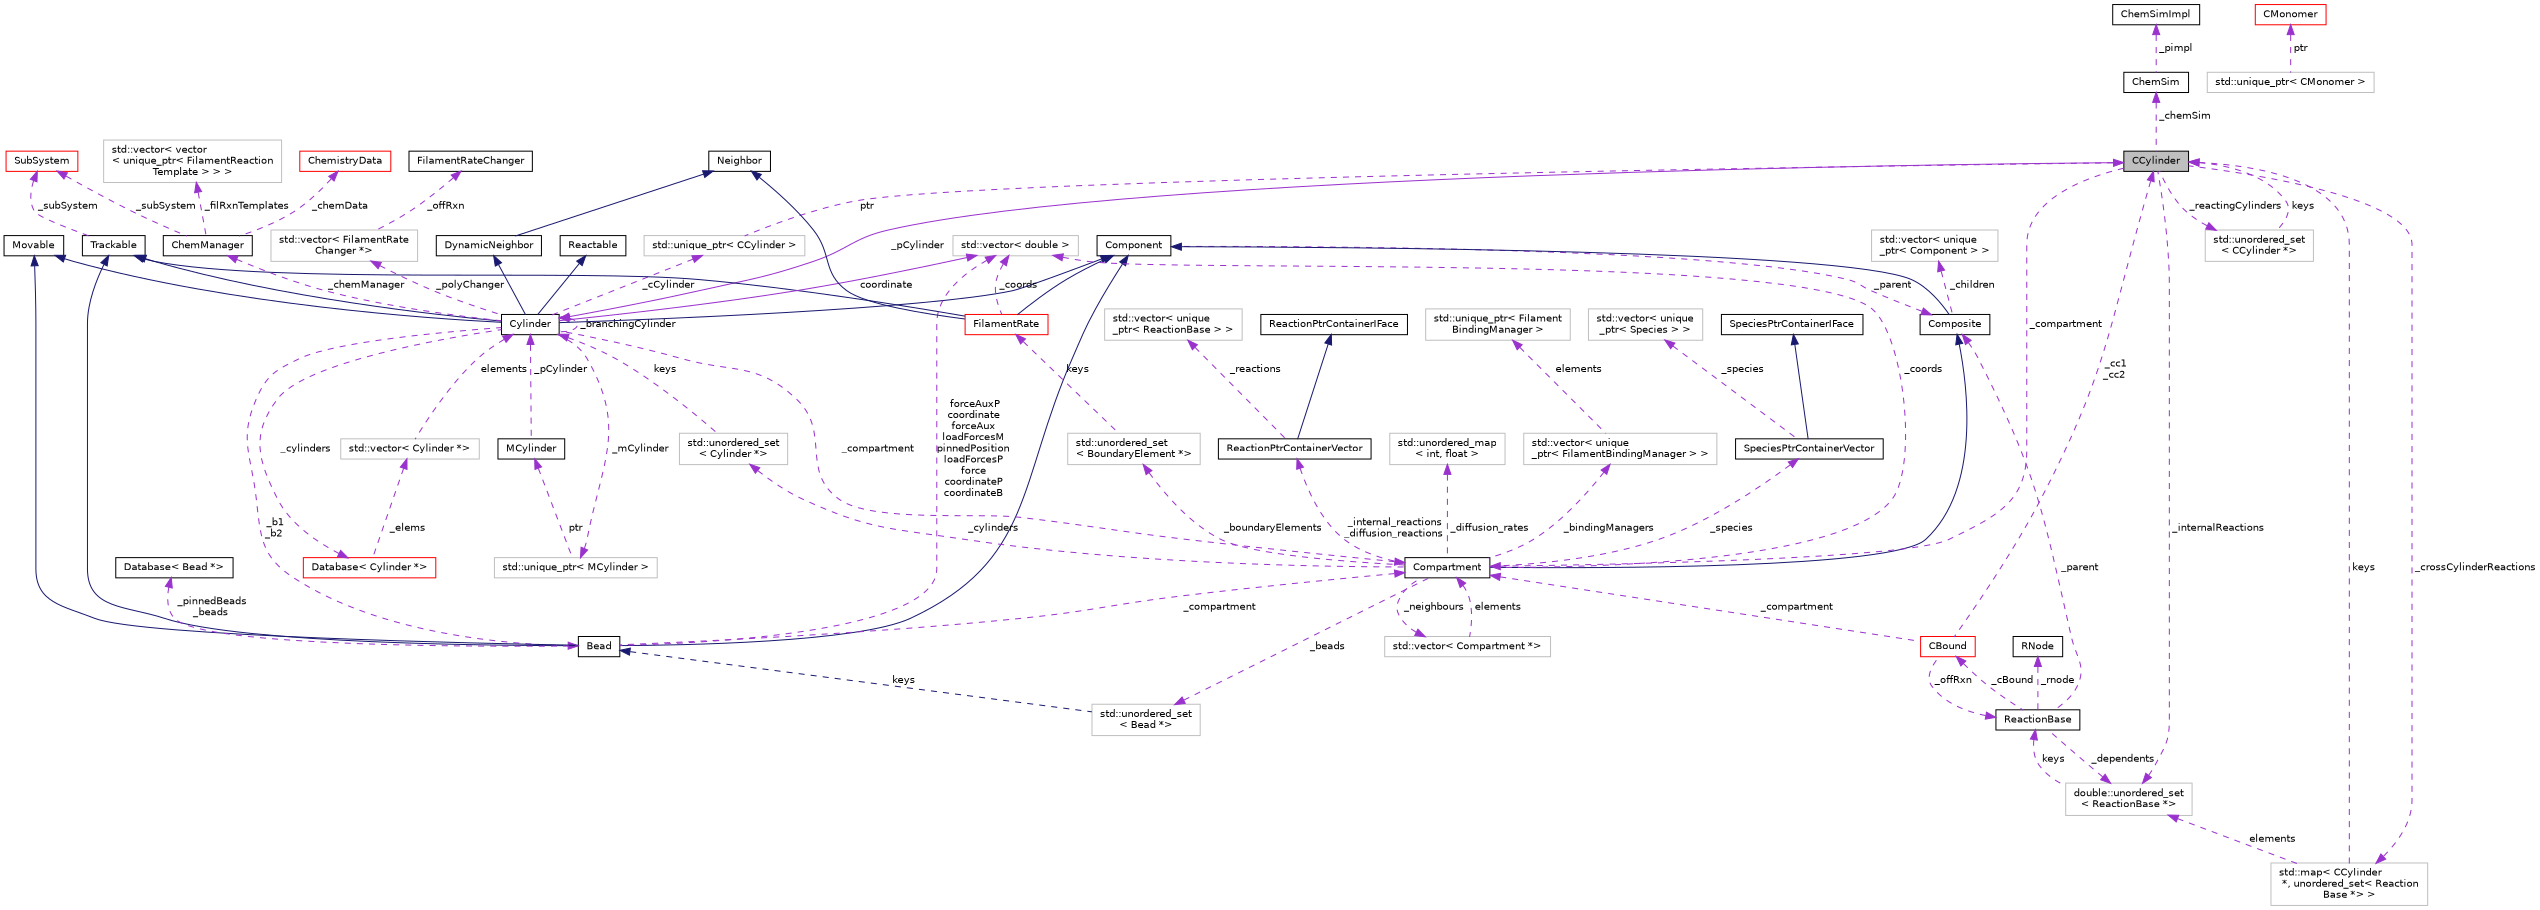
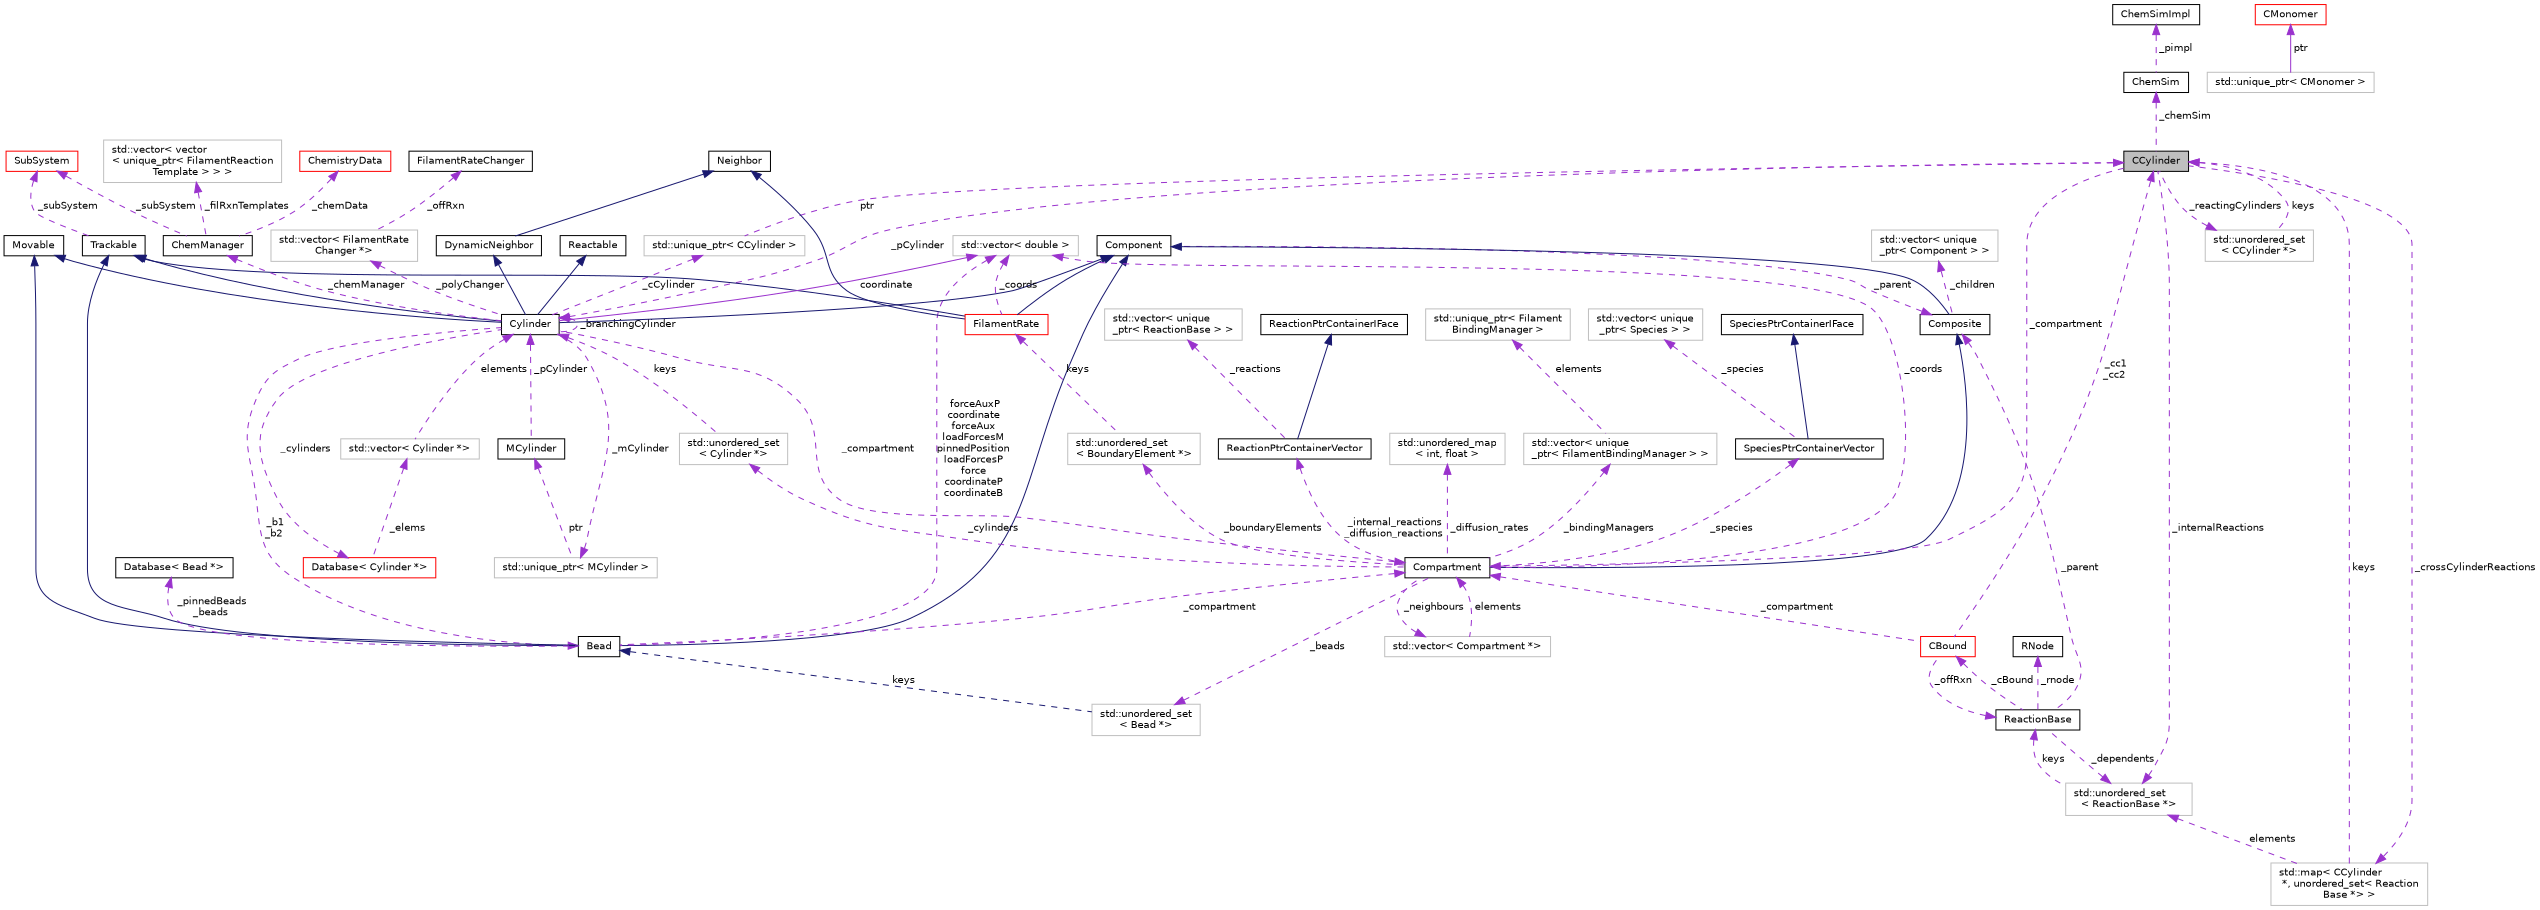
(2291, 54) -> (2291, 54)
(1339, 185) -> (1339, 185)
(2129, 799) -> (2129, 799)
